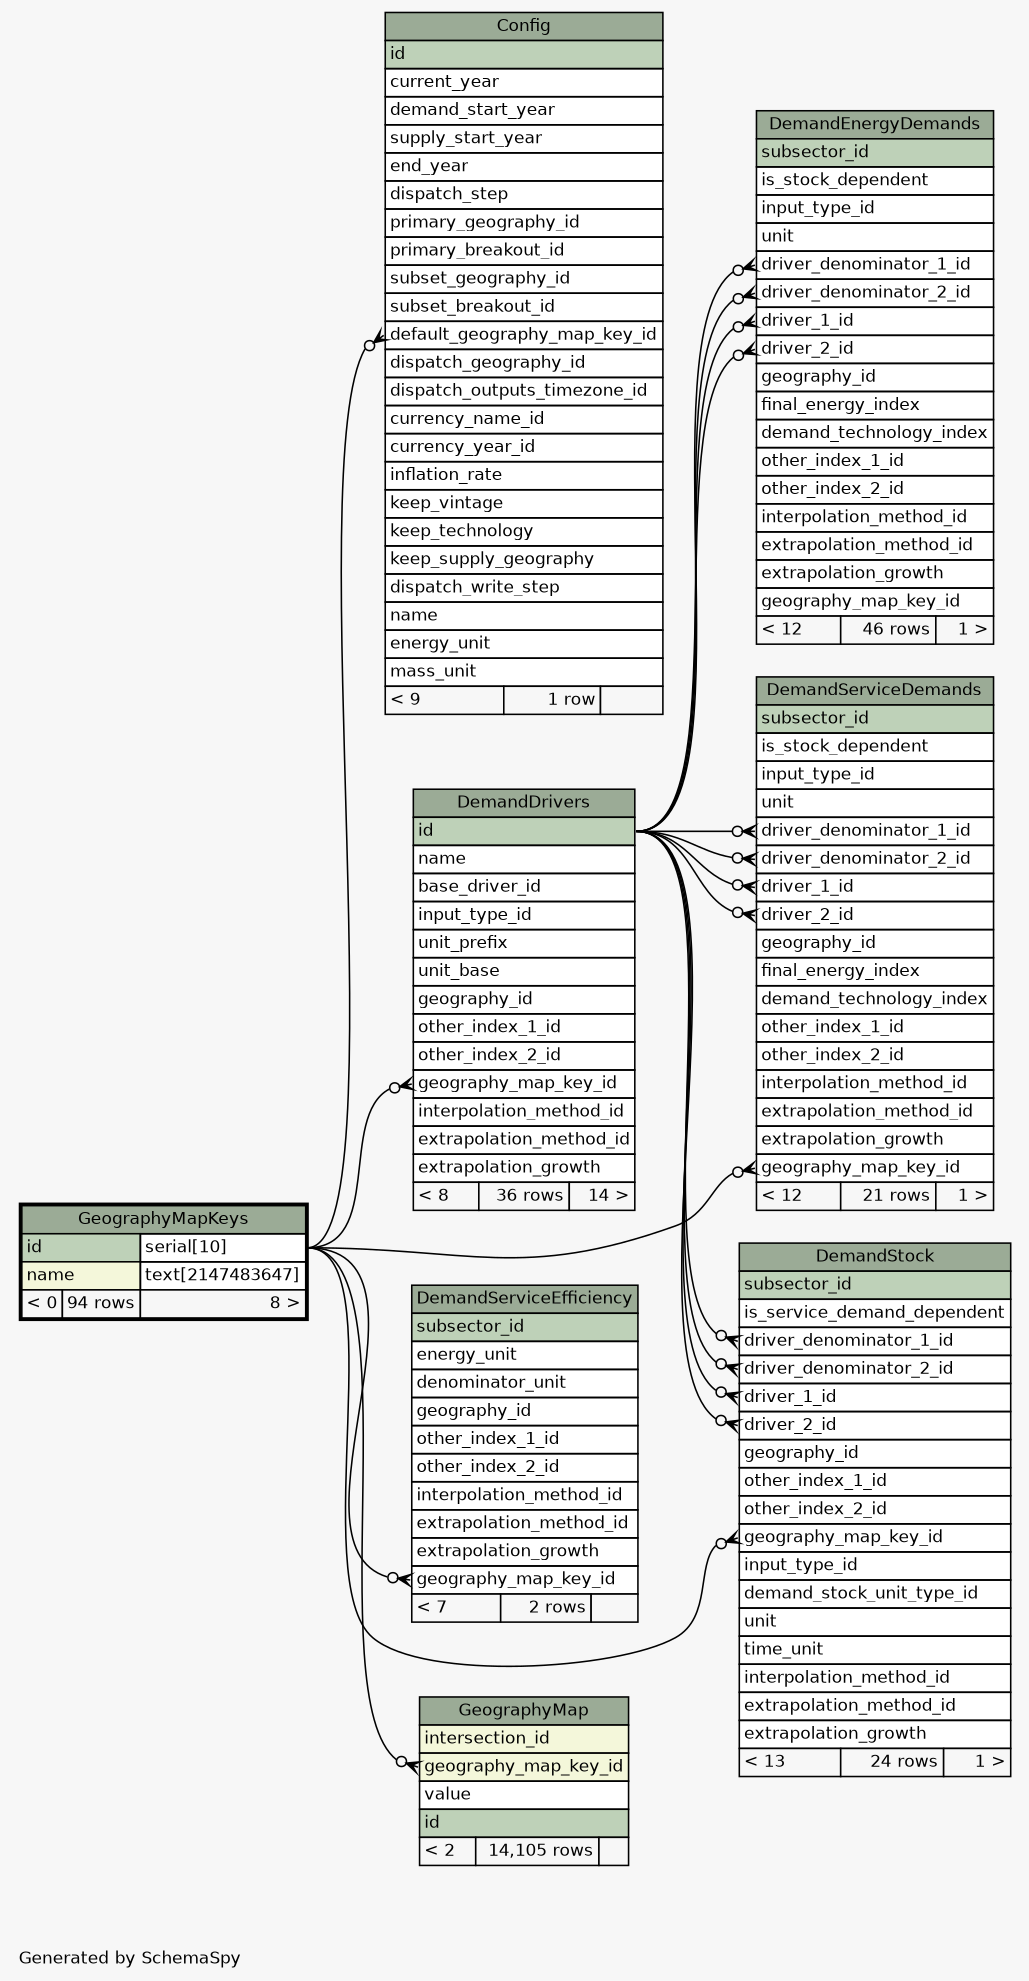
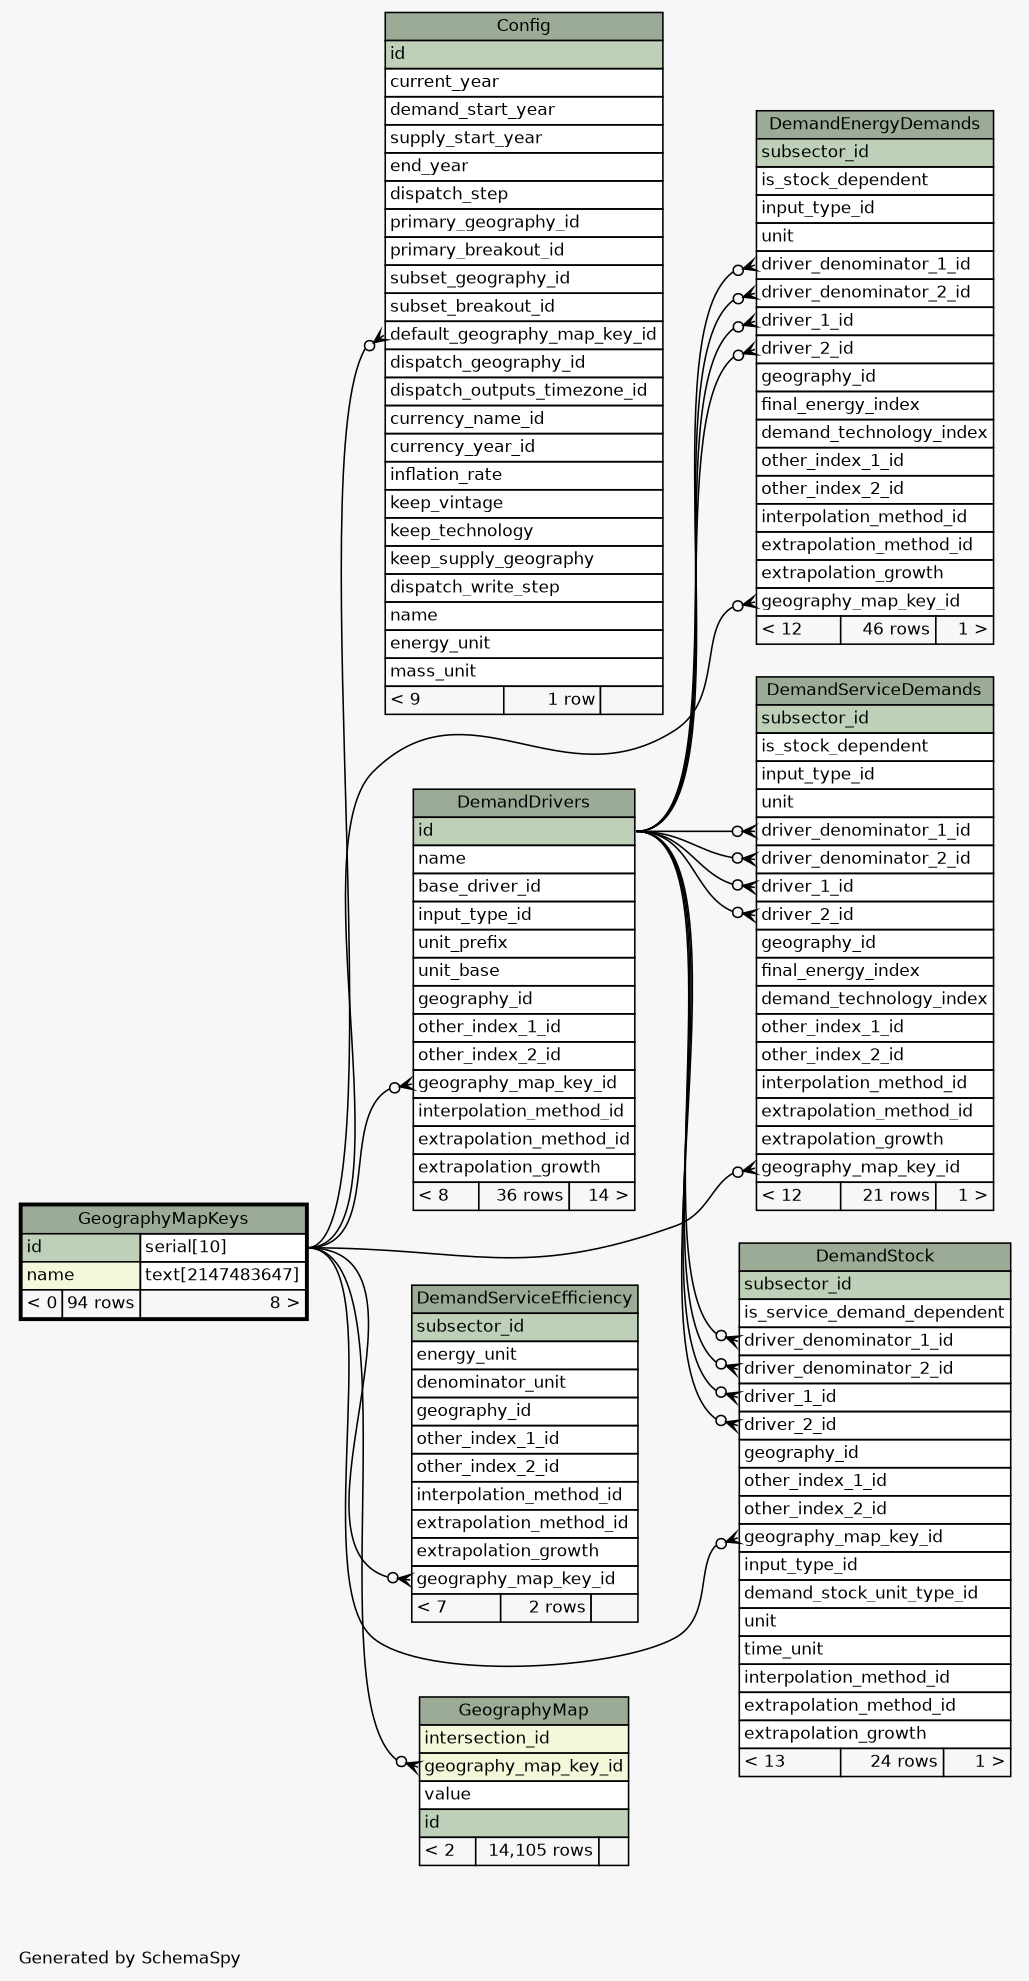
none -> (364, 791)
